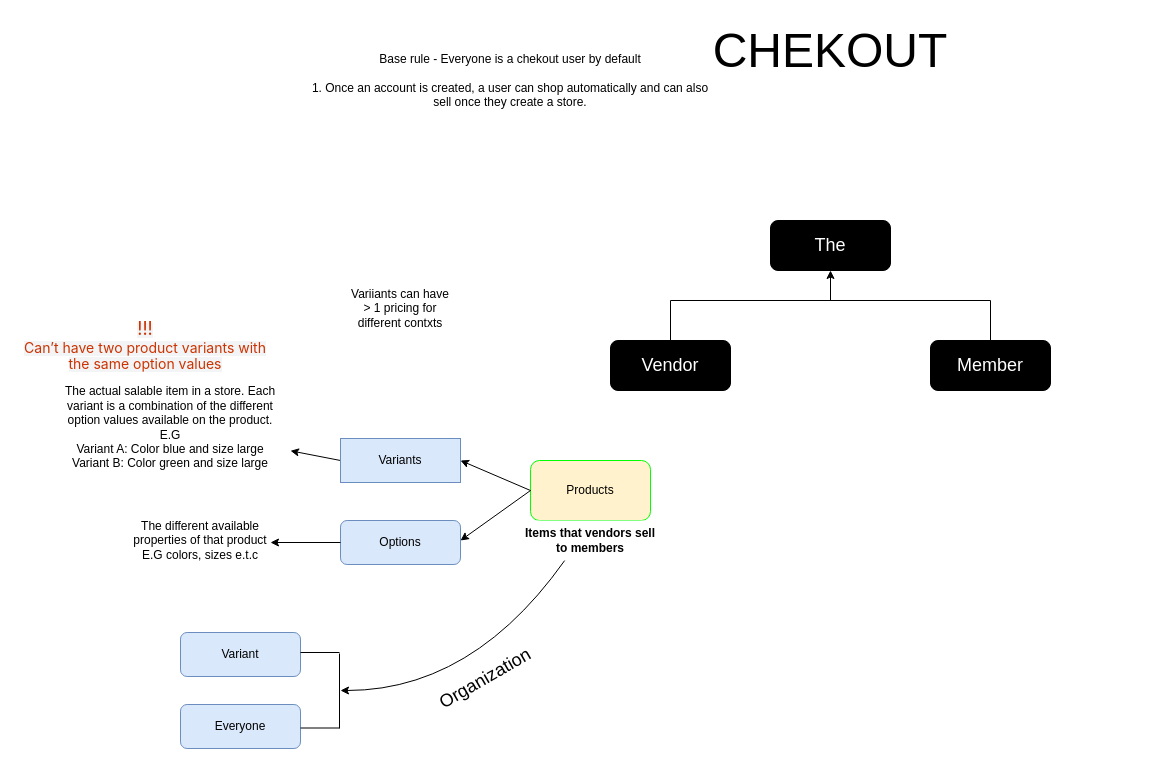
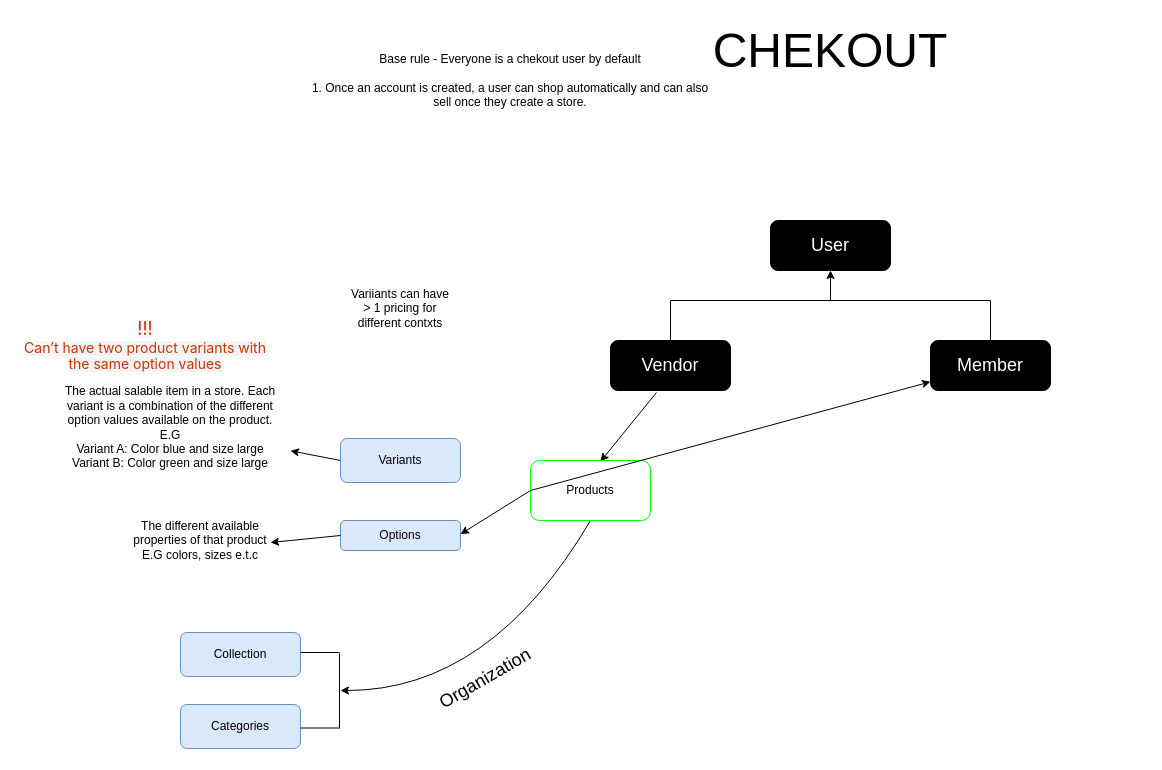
(831, 246) -> (831, 246)
none -> (630, 425)
(401, 461) -> (401, 461)
(497, 476) -> (727, 437)
(591, 491) -> (591, 491)
(591, 541) -> none
(401, 543) -> (401, 536)
(241, 655) -> (241, 655)
(241, 727) -> (241, 727)
